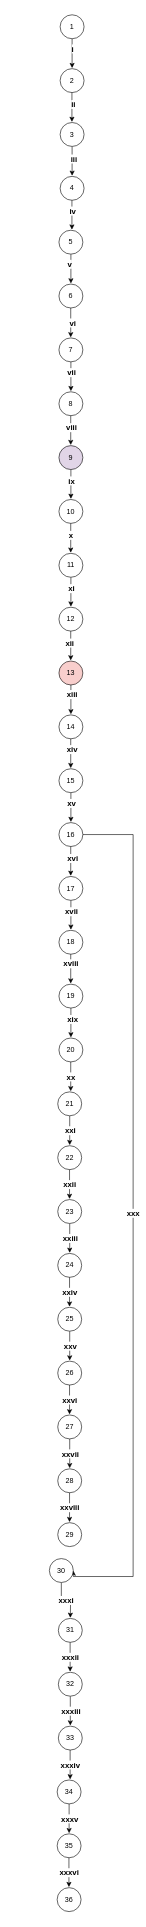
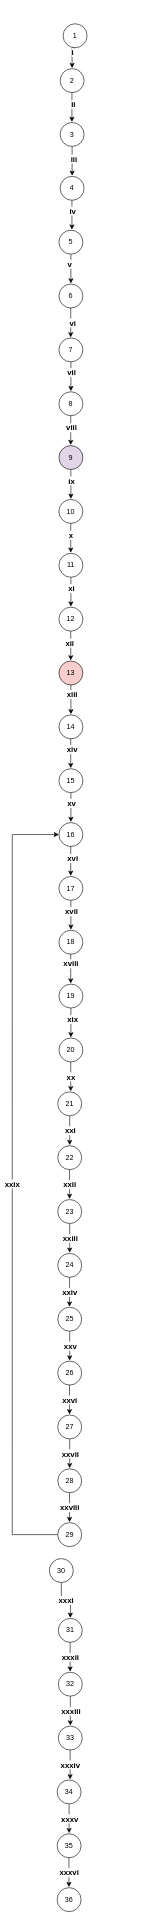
(72, 24) -> (75, 33)
none -> (34, 1536)
(104, 1578) -> none
